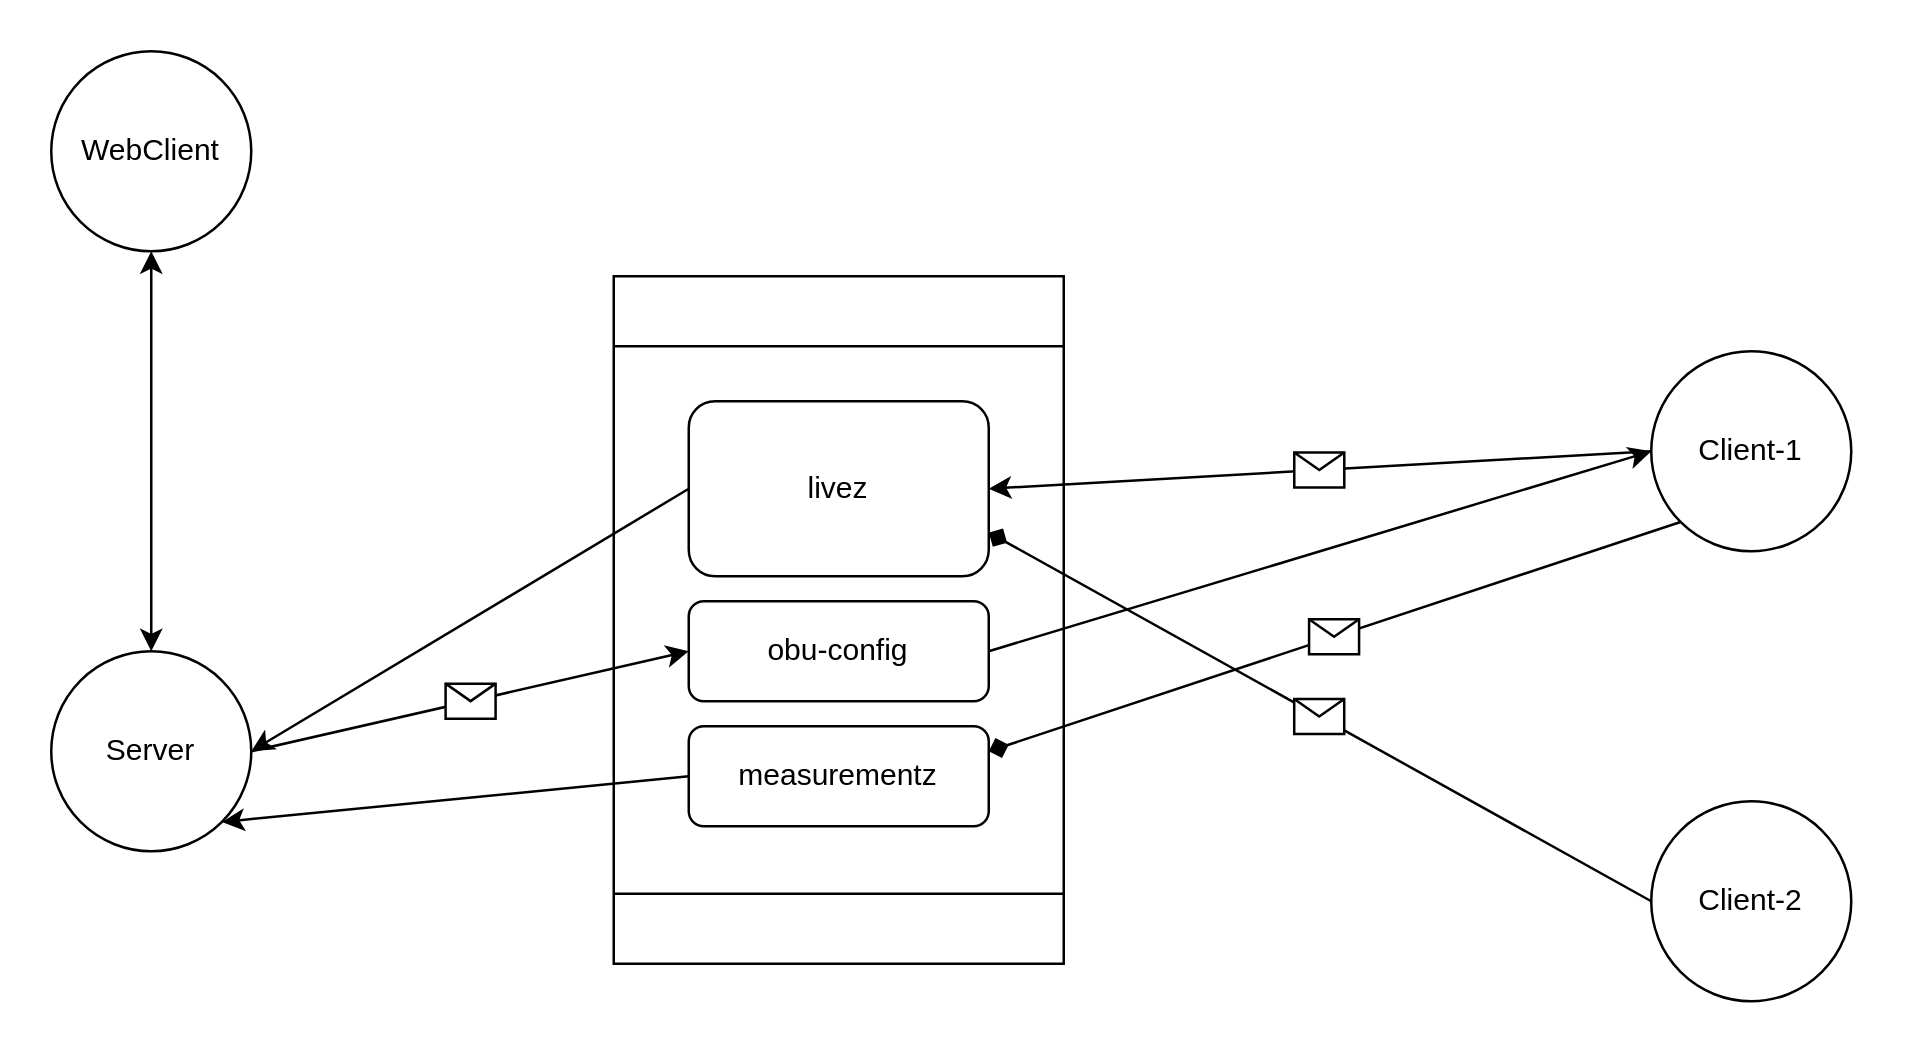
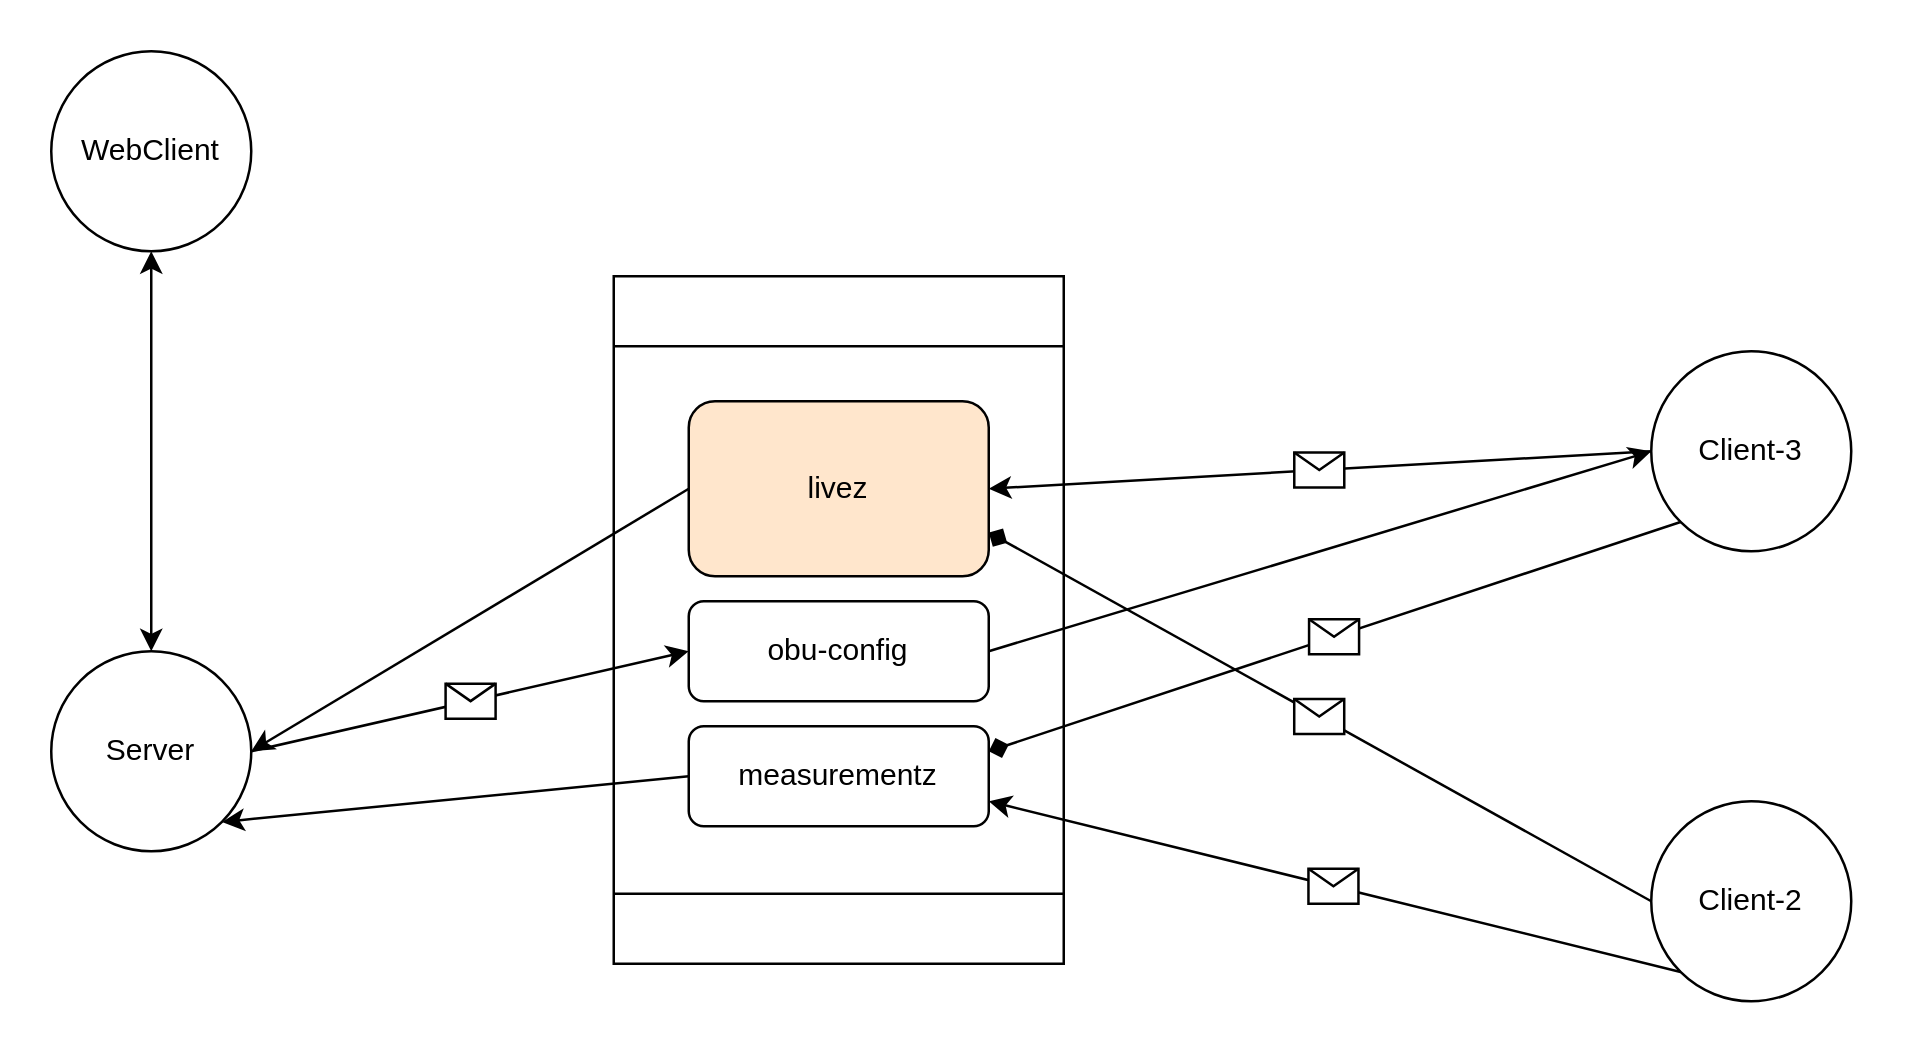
(1751, 451) -> (1751, 451)
(839, 489) -> (839, 489)
none -> (1517, 932)
